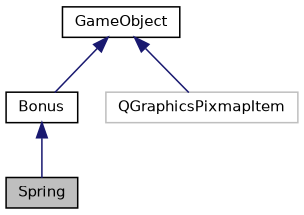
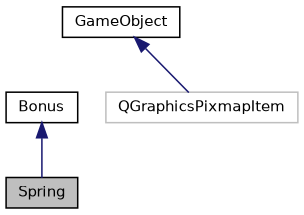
(76, 70) -> none
